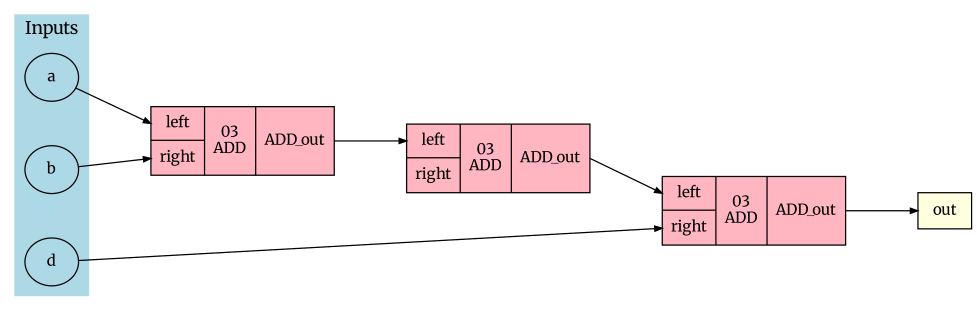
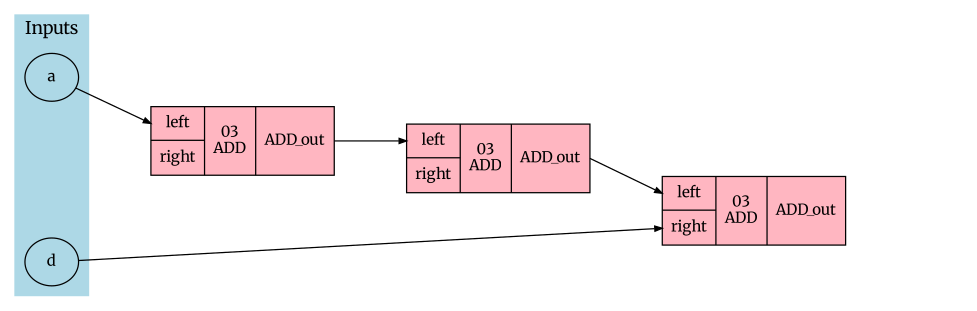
(52, 170) -> none
(945, 211) -> none
